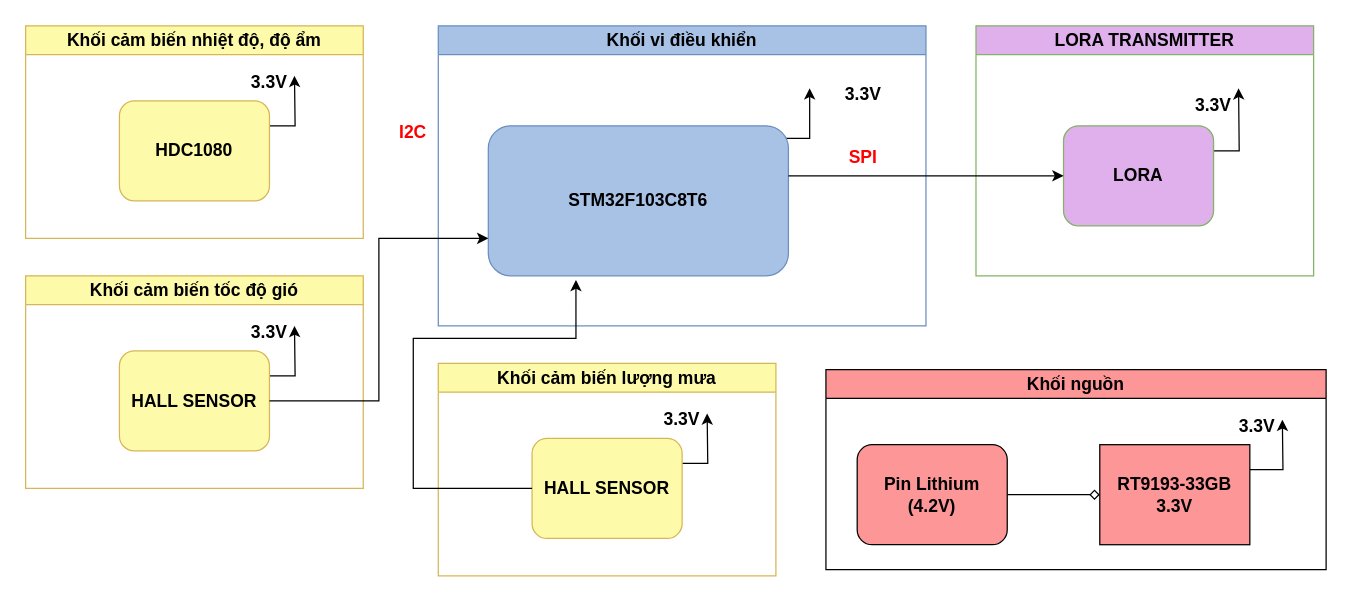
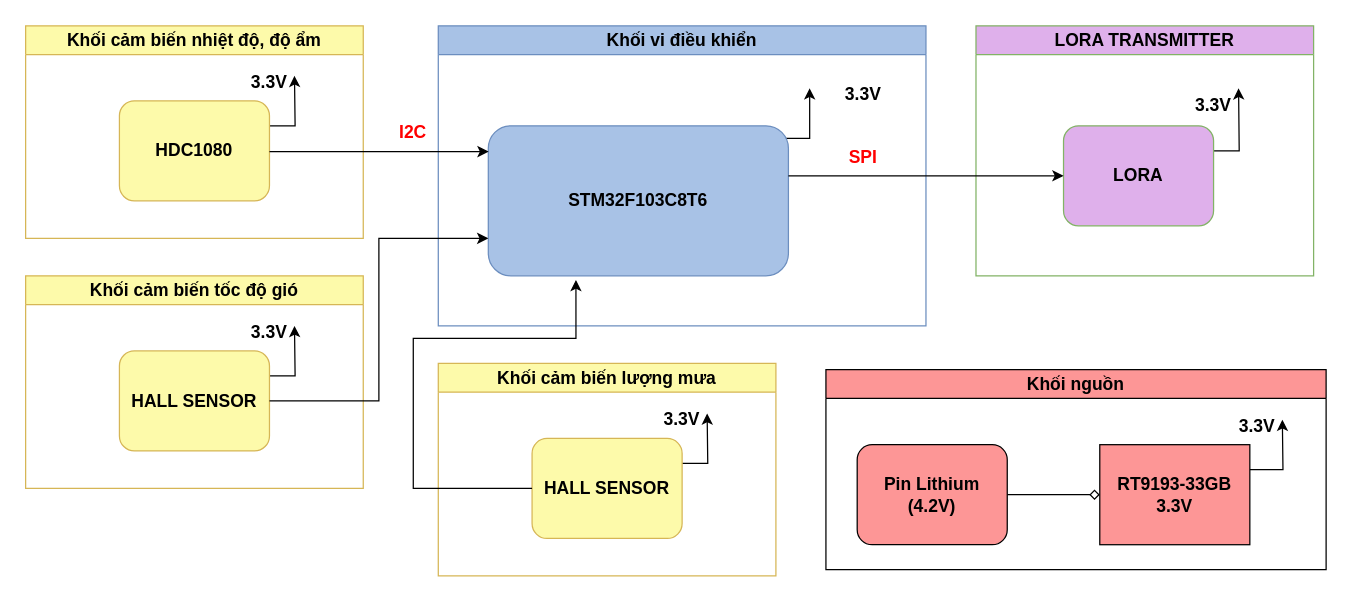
none -> (374, 151)
